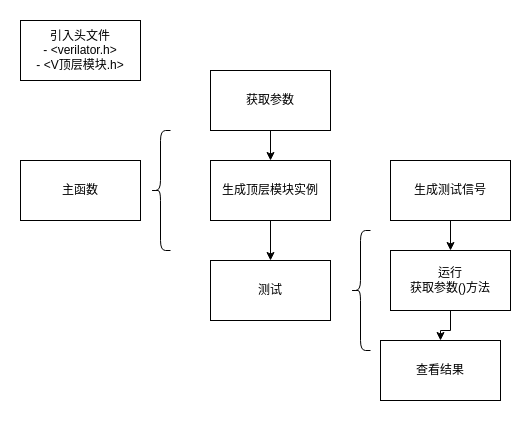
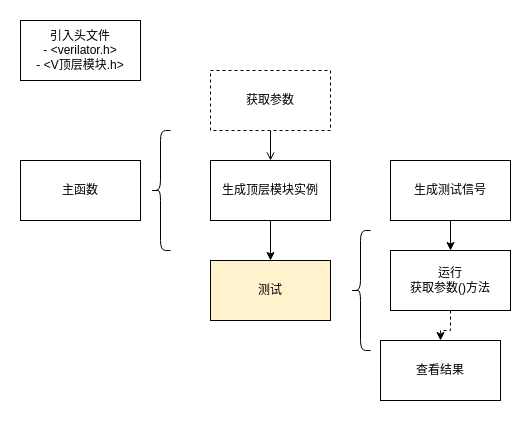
(271, 101) -> (271, 101)
(271, 152) -> (271, 154)
(271, 291) -> (271, 291)
(451, 327) -> (451, 327)
